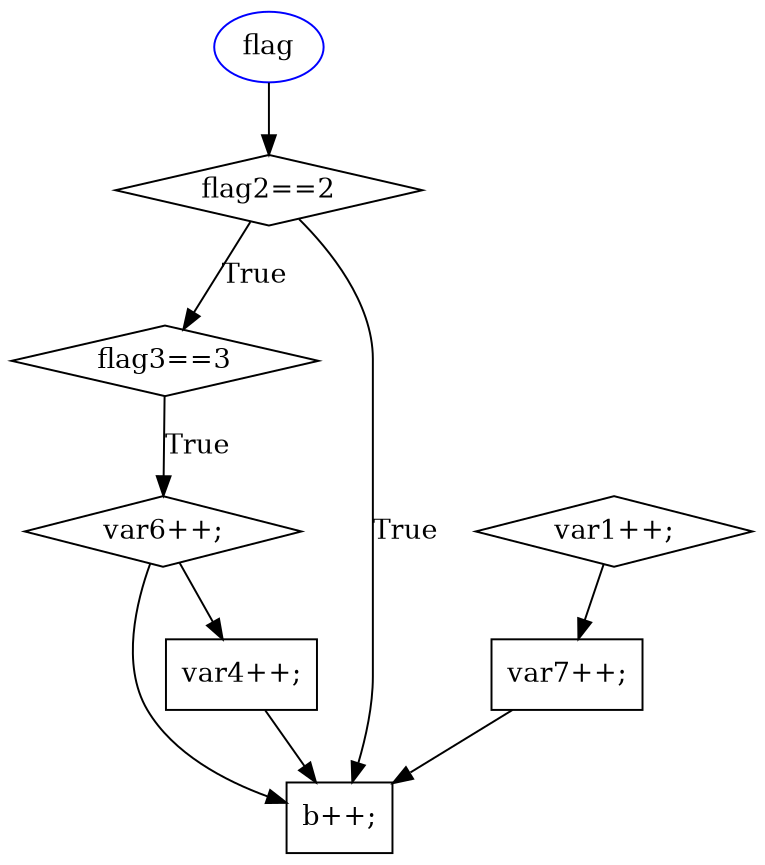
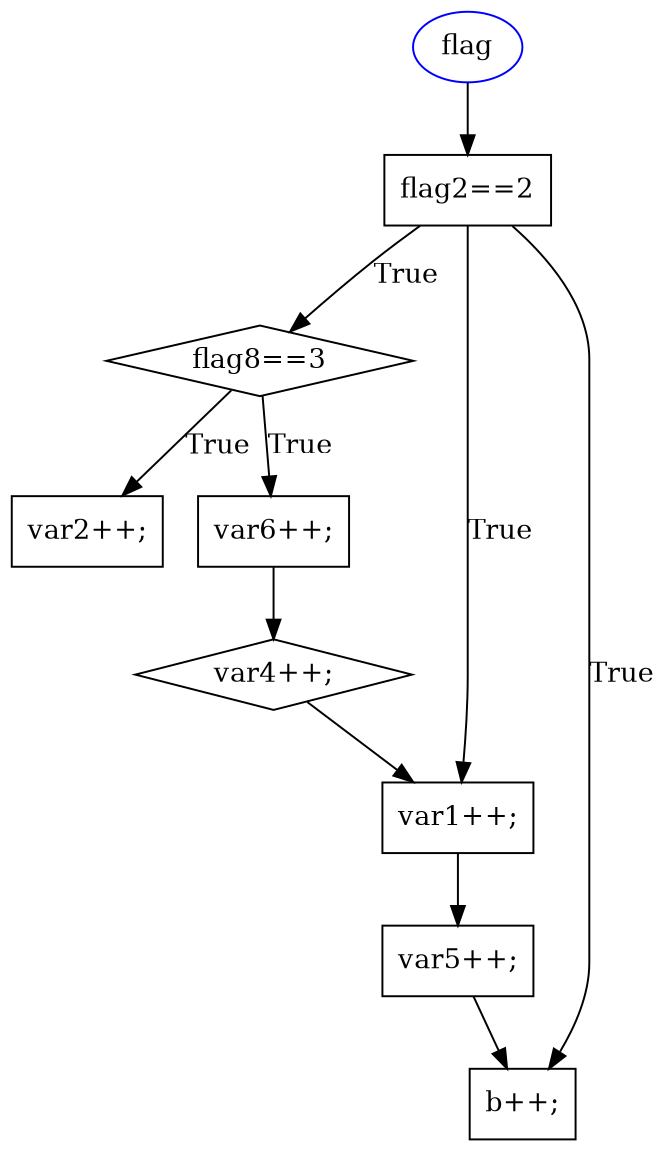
(269, 190) -> (468, 190)
(165, 361) -> (260, 361)
none -> (468, 494)
none -> (87, 531)
(163, 531) -> (274, 531)
(614, 531) -> (458, 818)
(241, 675) -> (274, 675)
(567, 675) -> (458, 961)
(147, 710) -> none
(285, 738) -> (352, 736)
